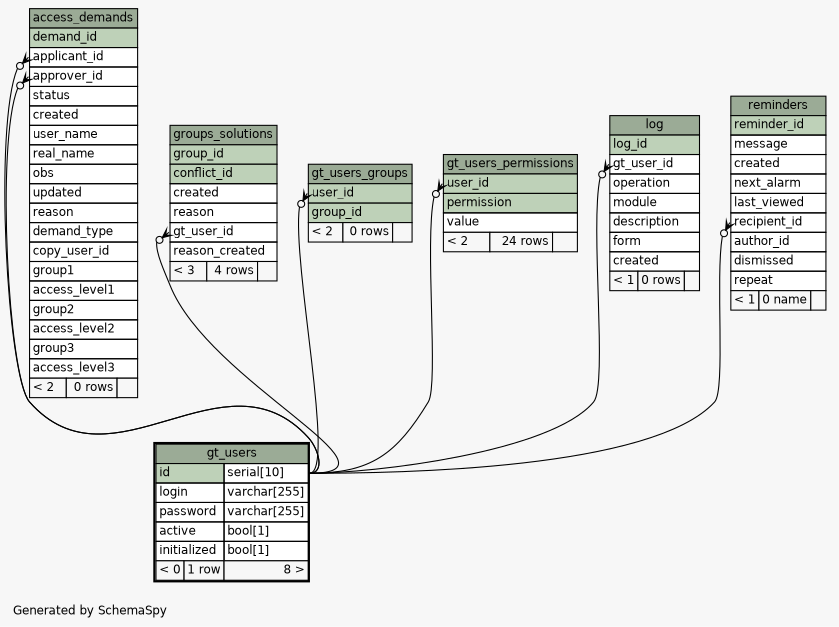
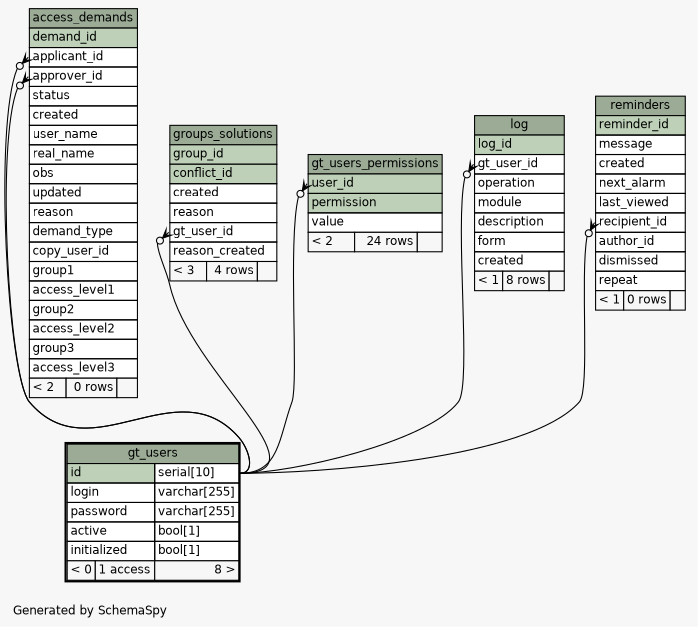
(360, 203) -> none
(661, 280) -> (526, 280)
(785, 300) -> (647, 300)
(204, 570) -> (125, 570)
